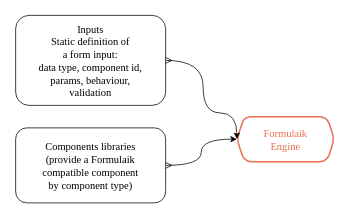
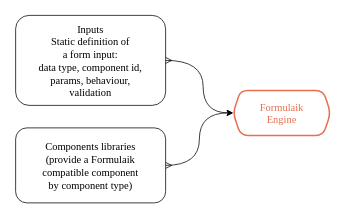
(285, 139) -> (282, 113)
